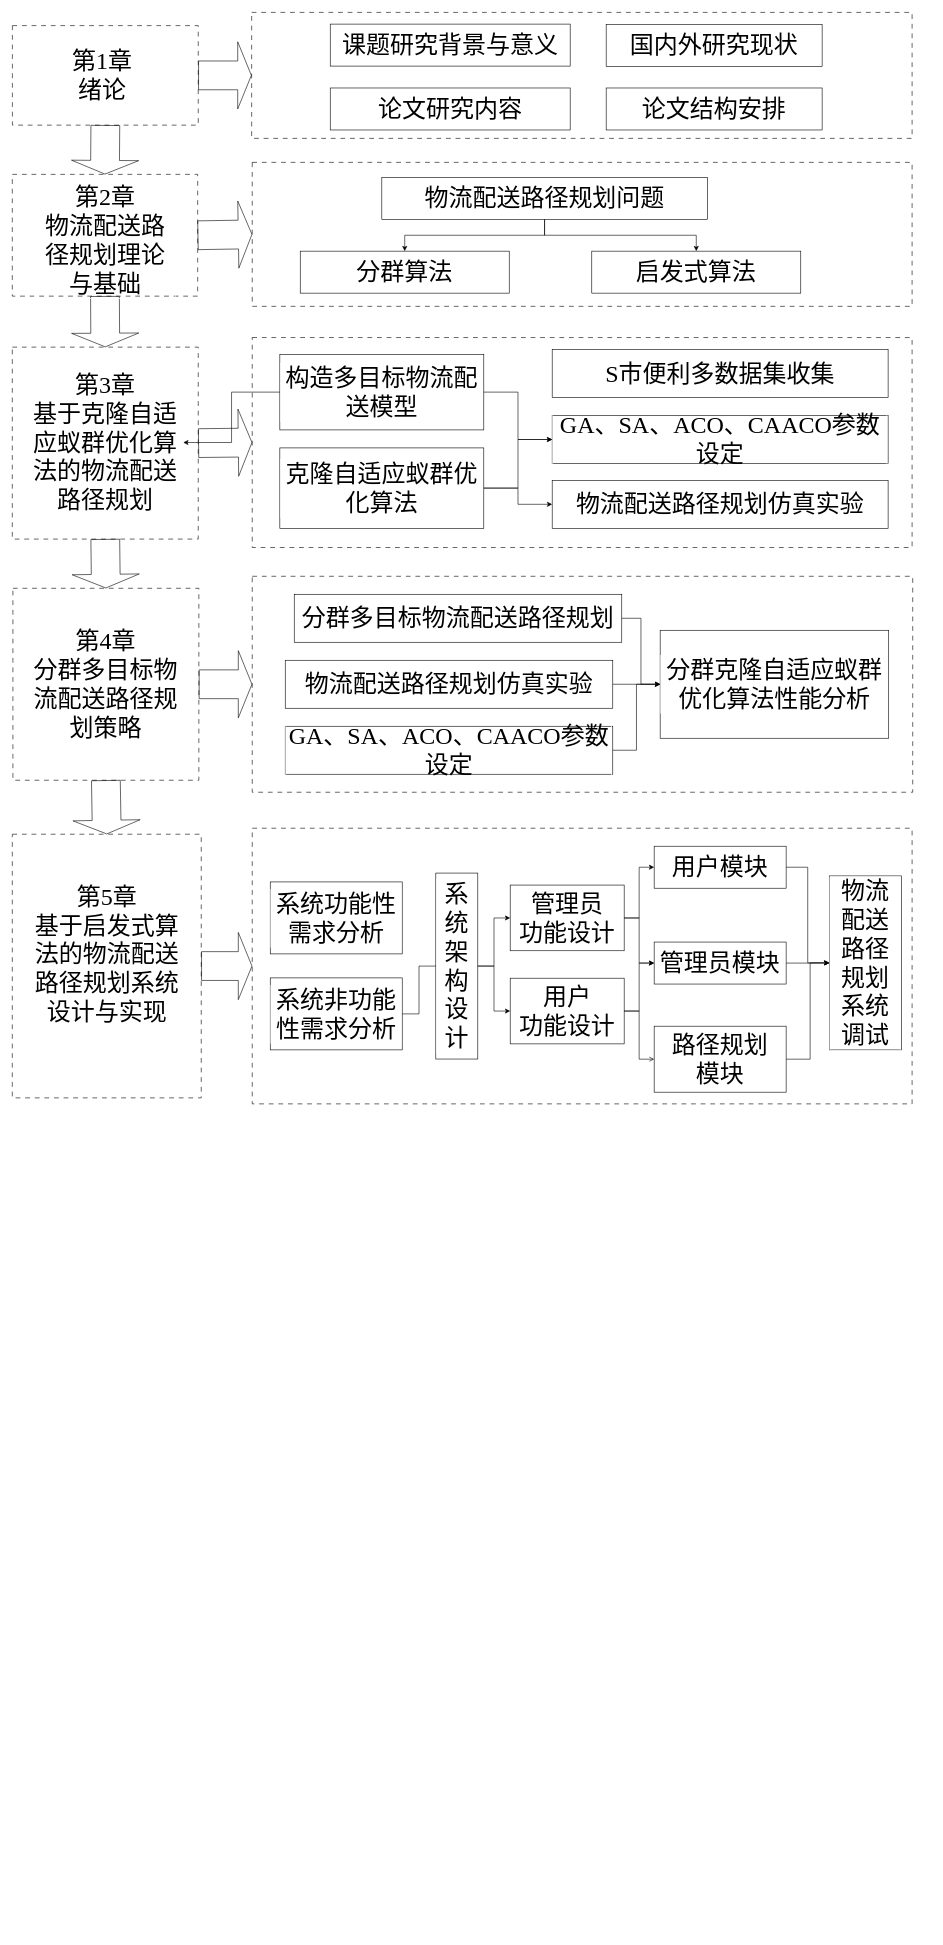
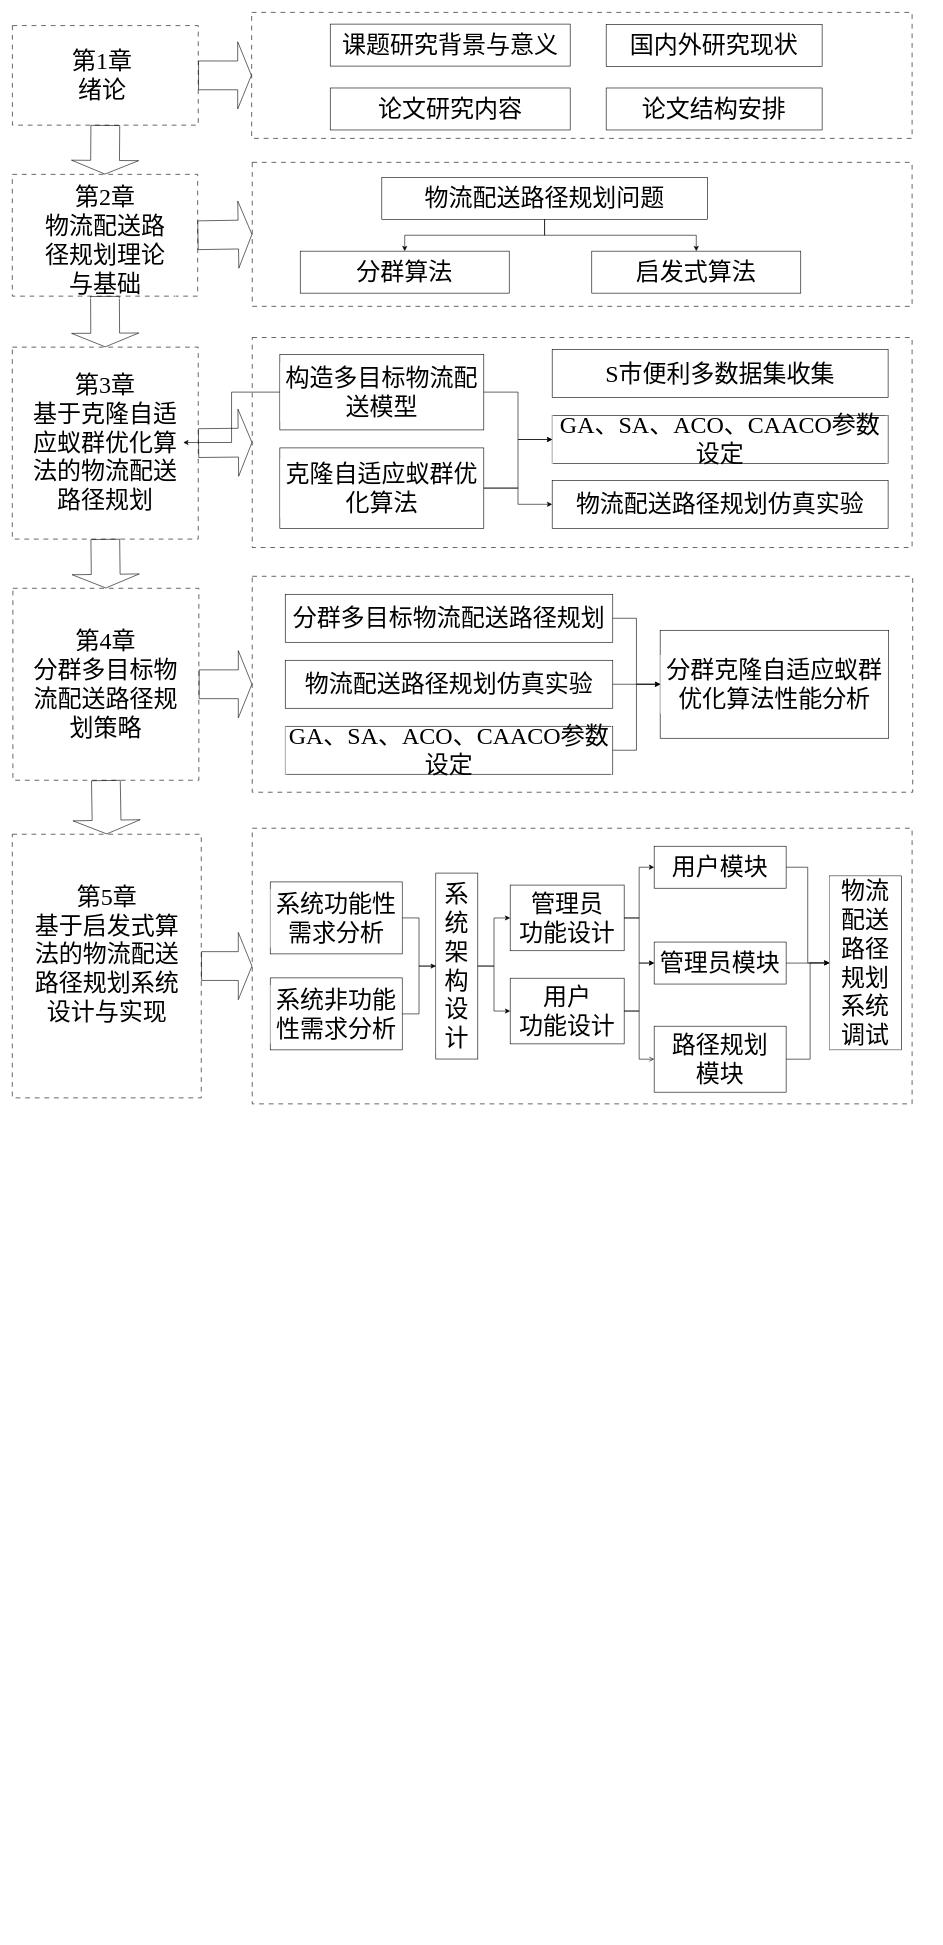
(458, 618) -> (449, 618)
none -> (419, 933)
